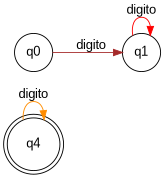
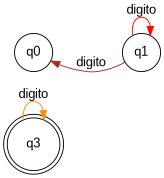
(83, 53) -> (93, 72)
(34, 144) -> (34, 144)
